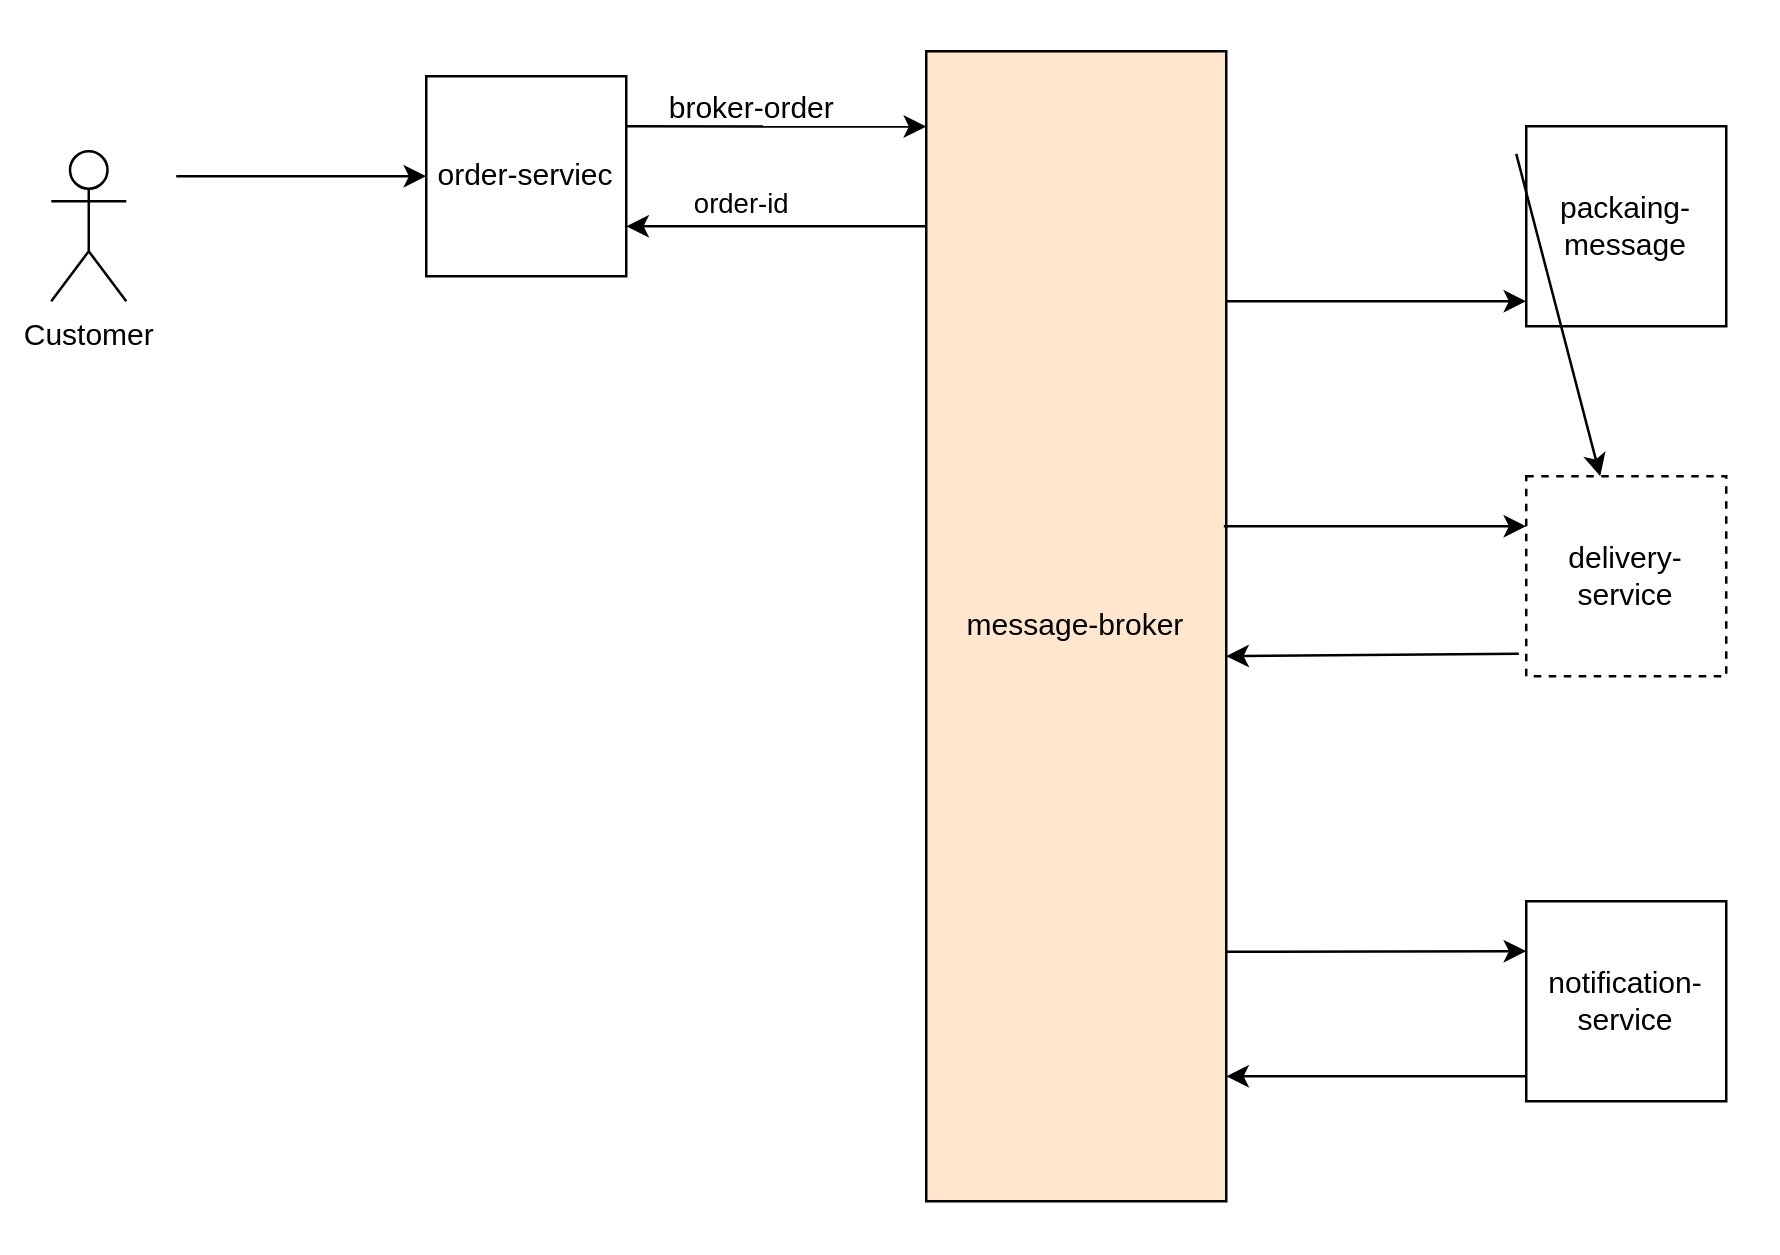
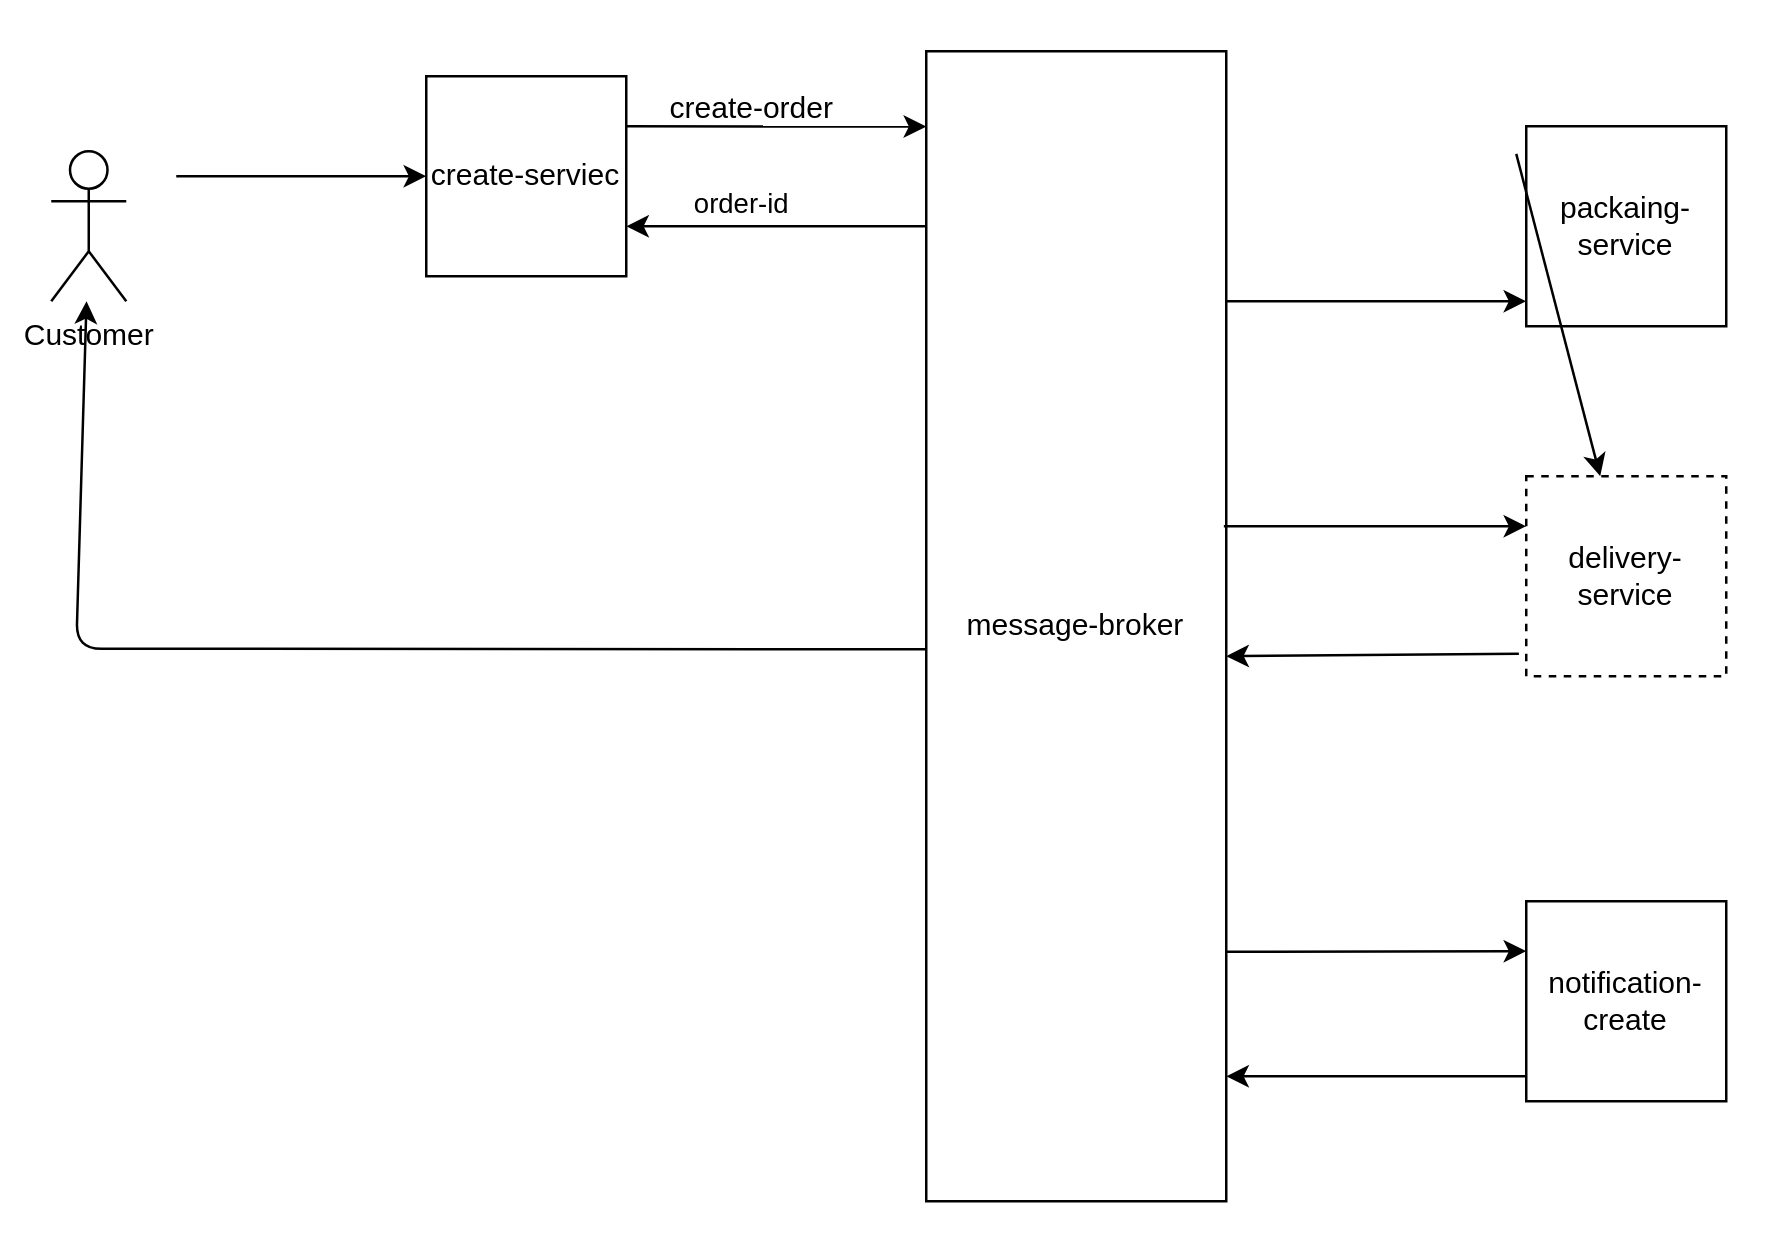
(753, 109) -> (753, 109)
(526, 176) -> (526, 176)
(1626, 226) -> (1626, 226)
(1076, 626) -> (1076, 626)
none -> (344, 649)
(1626, 1001) -> (1626, 1001)
